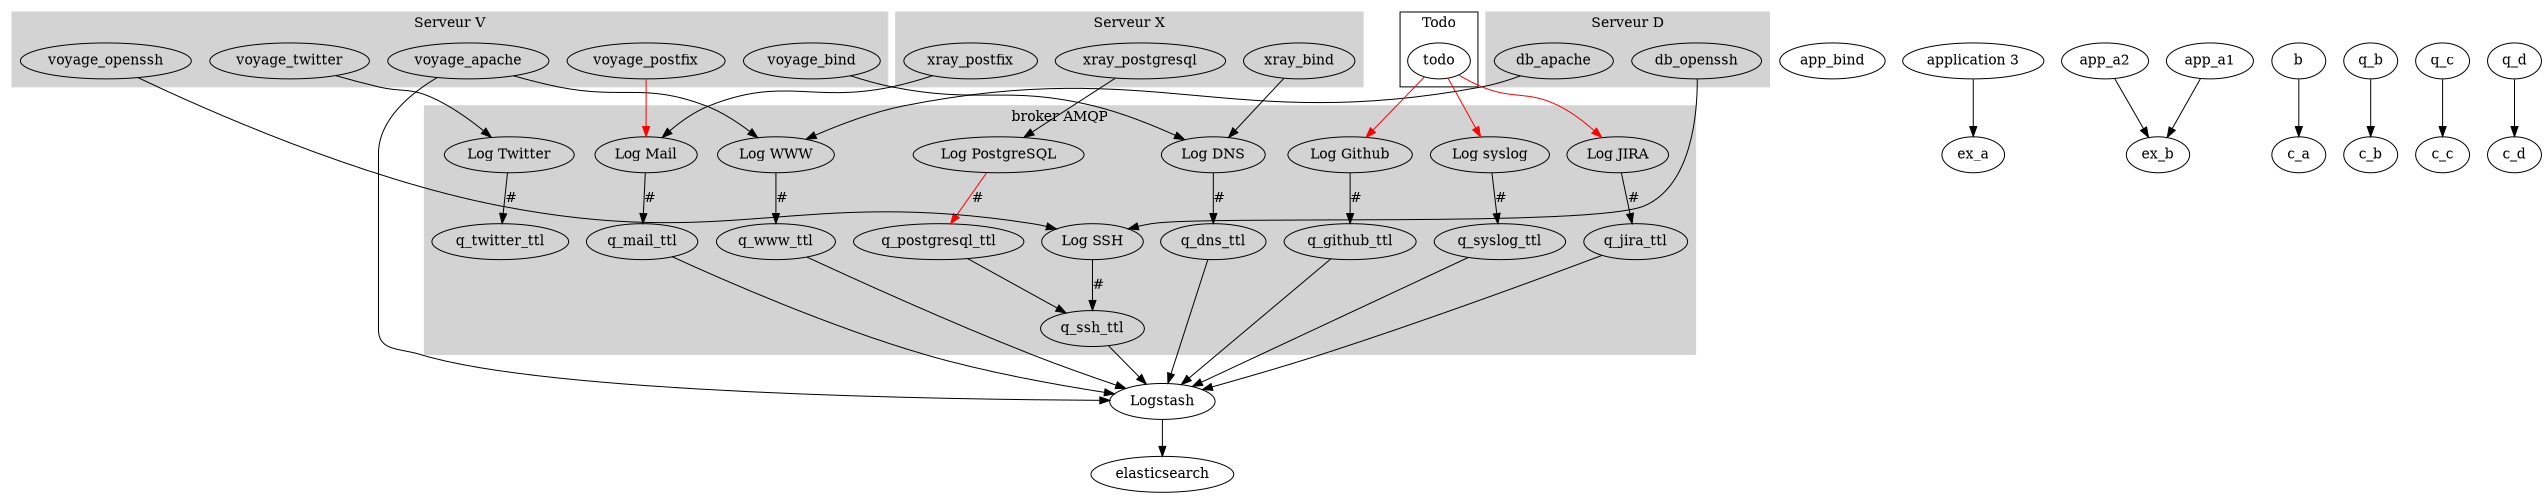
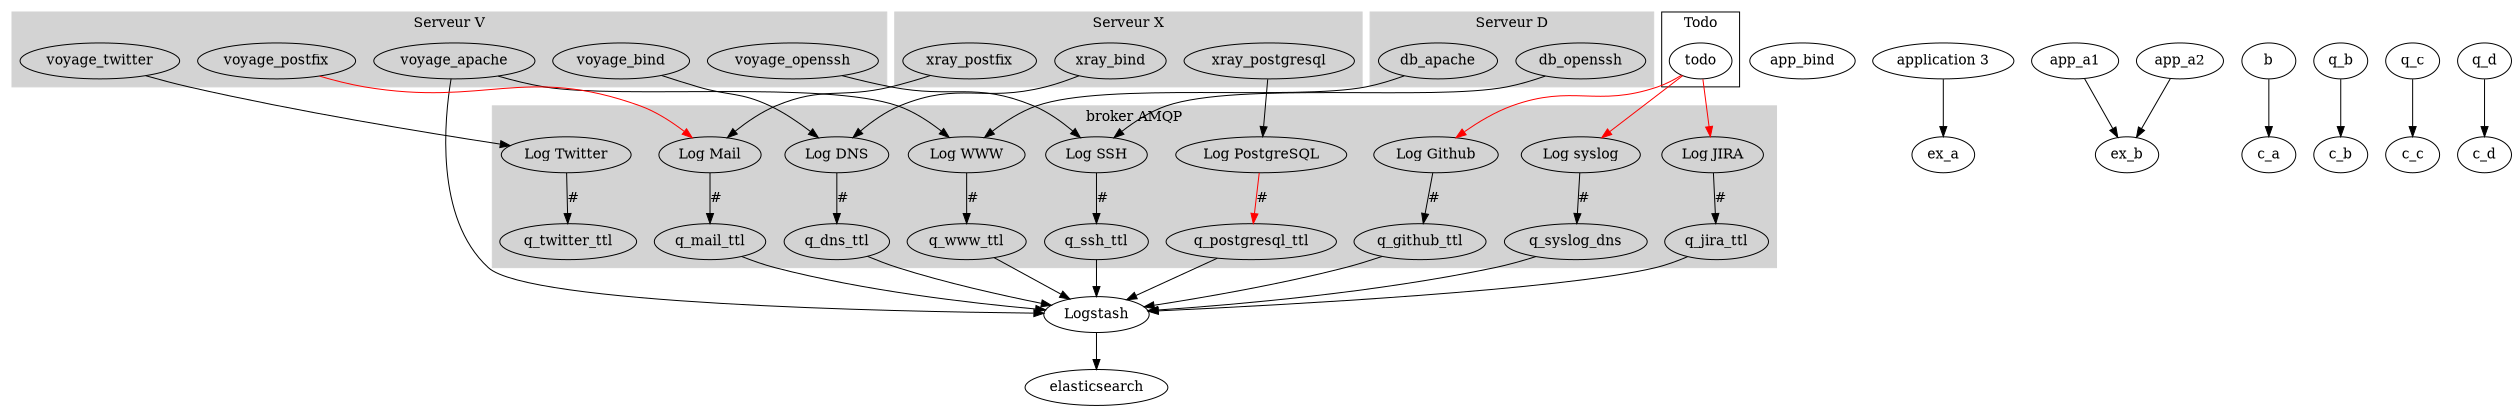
(1500, 242) -> (1576, 242)
(1012, 283) -> (1177, 277)
